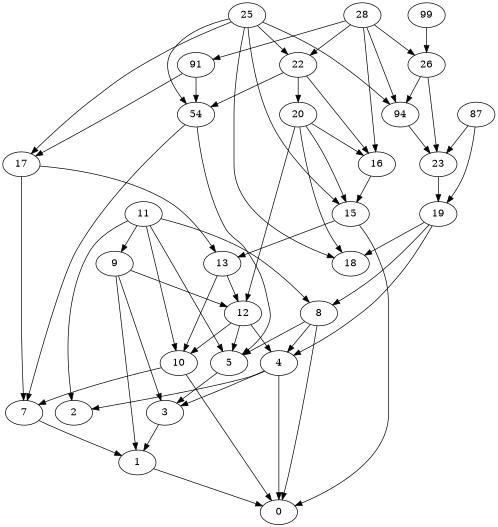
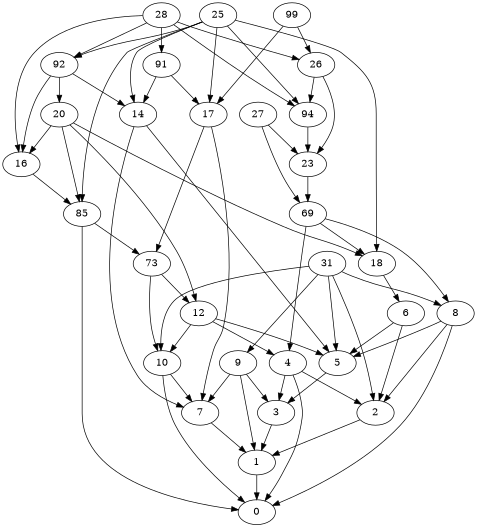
none -> (253, 62)
(298, 65) -> (59, 65)
(196, 115) -> (138, 115)
(476, 115) -> (258, 115)
(144, 214) -> (327, 264)
(351, 214) -> (82, 214)
(438, 214) -> (308, 214)
(222, 264) -> (152, 264)
(176, 287) -> (221, 385)
none -> (406, 313)
(301, 336) -> (418, 360)
none -> (319, 436)
